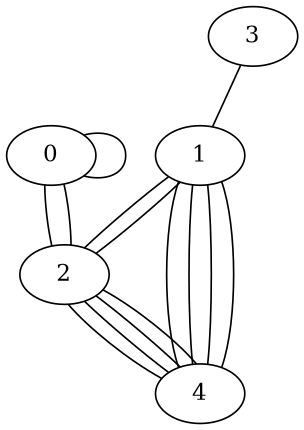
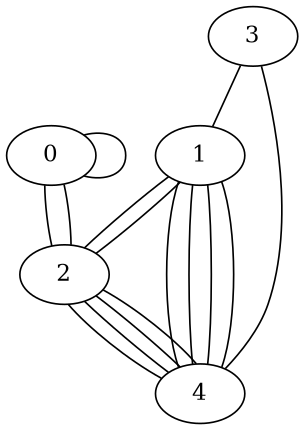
none -> (281, 224)
